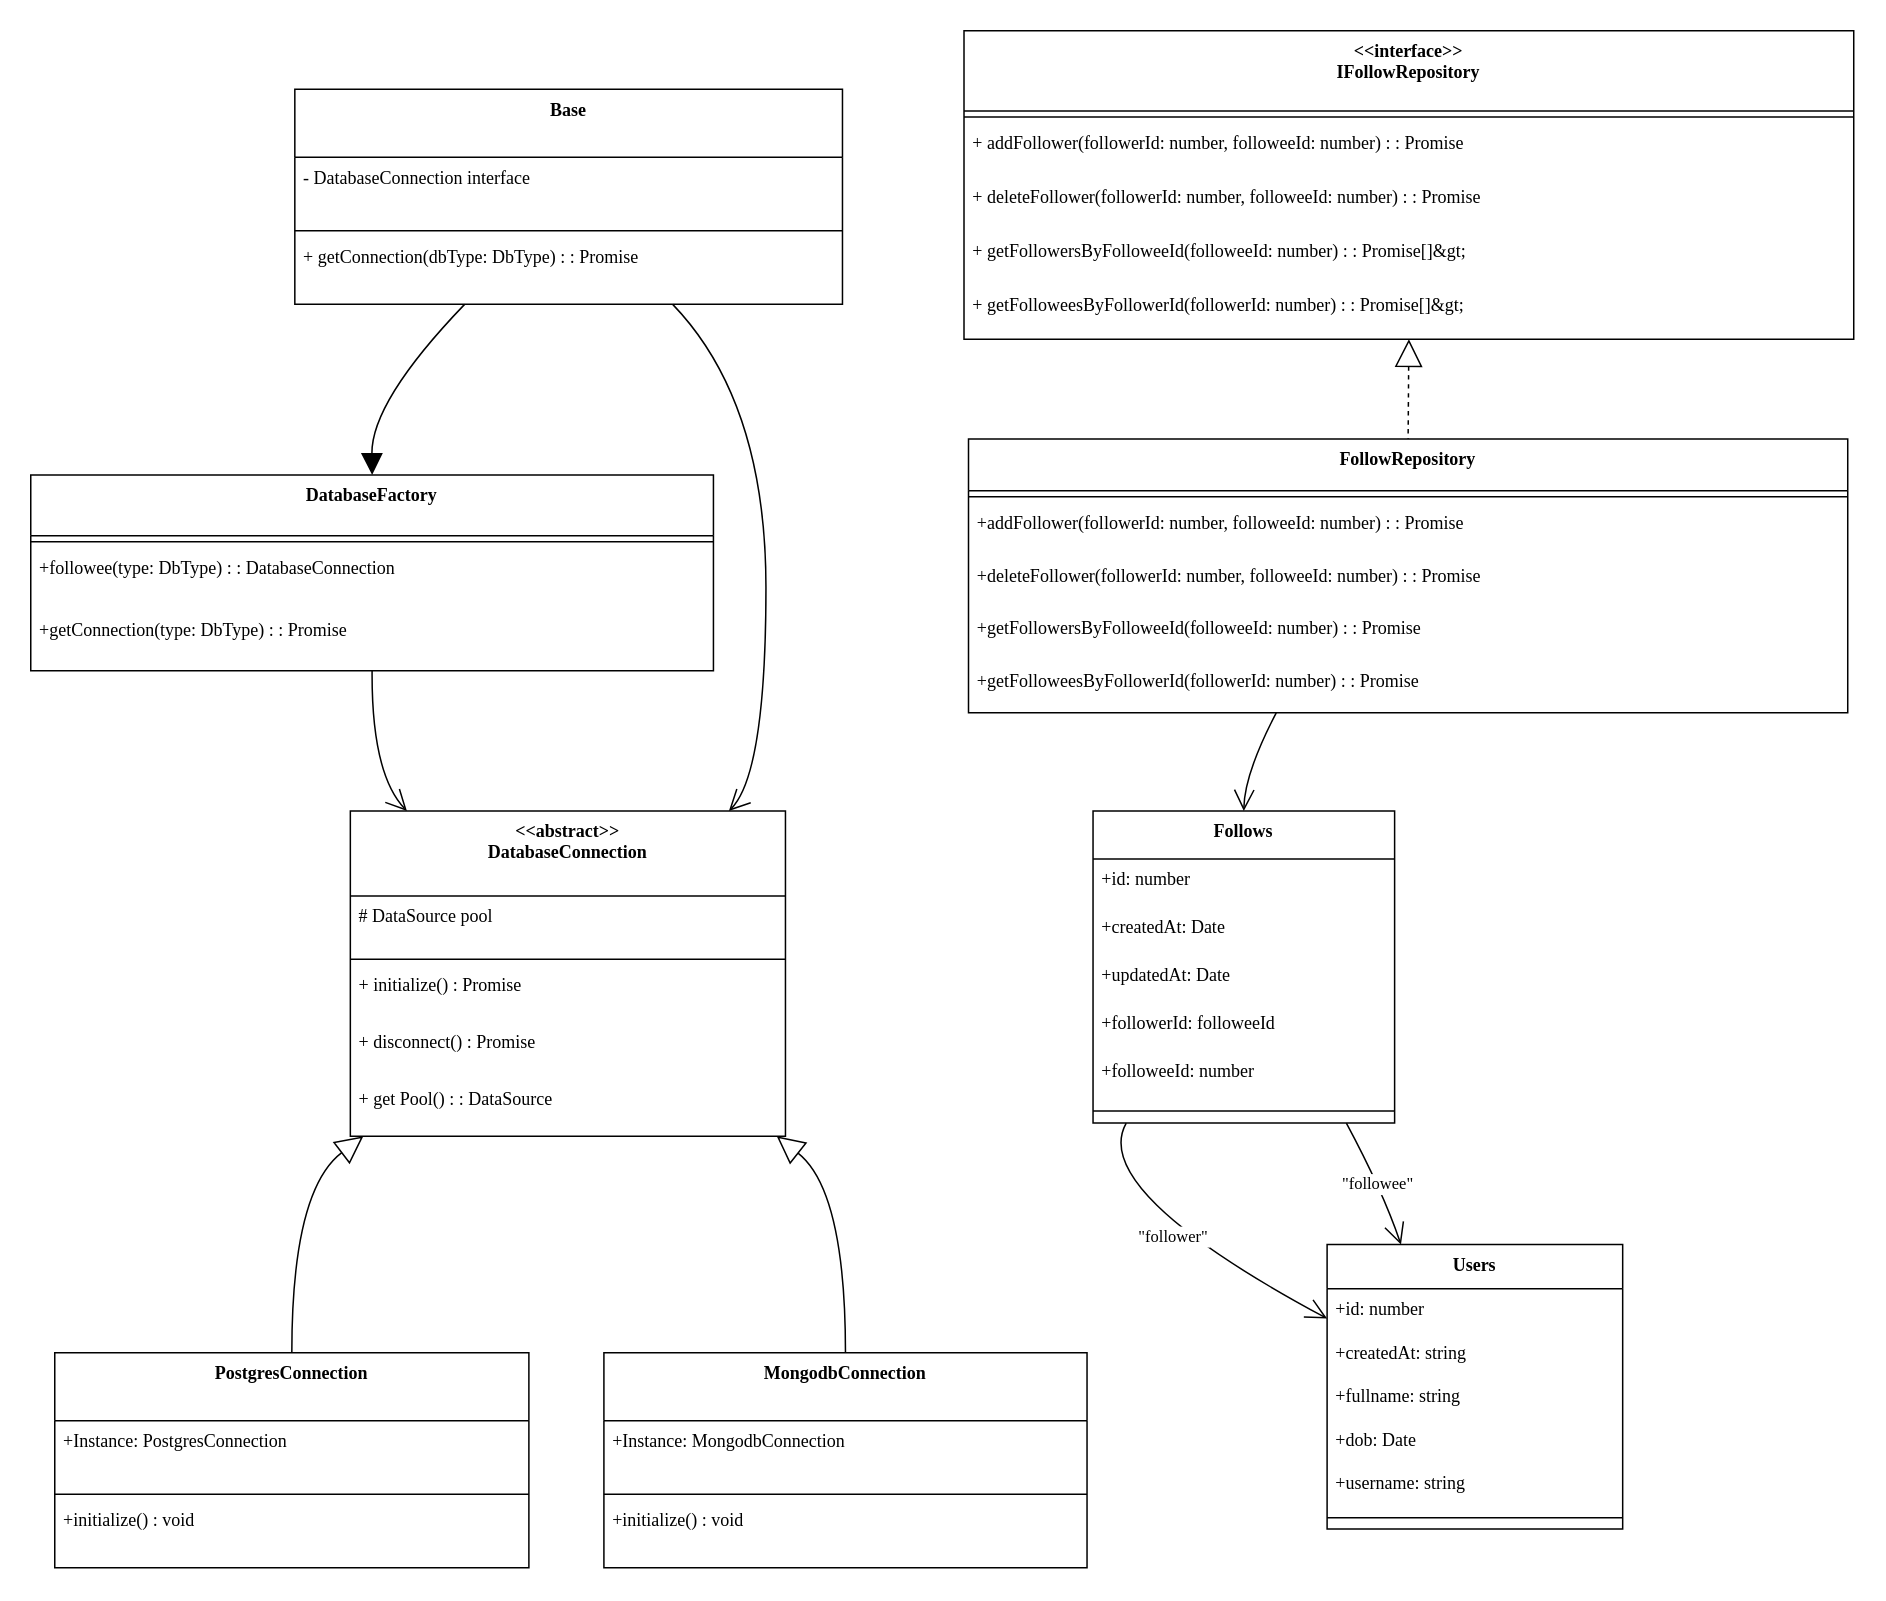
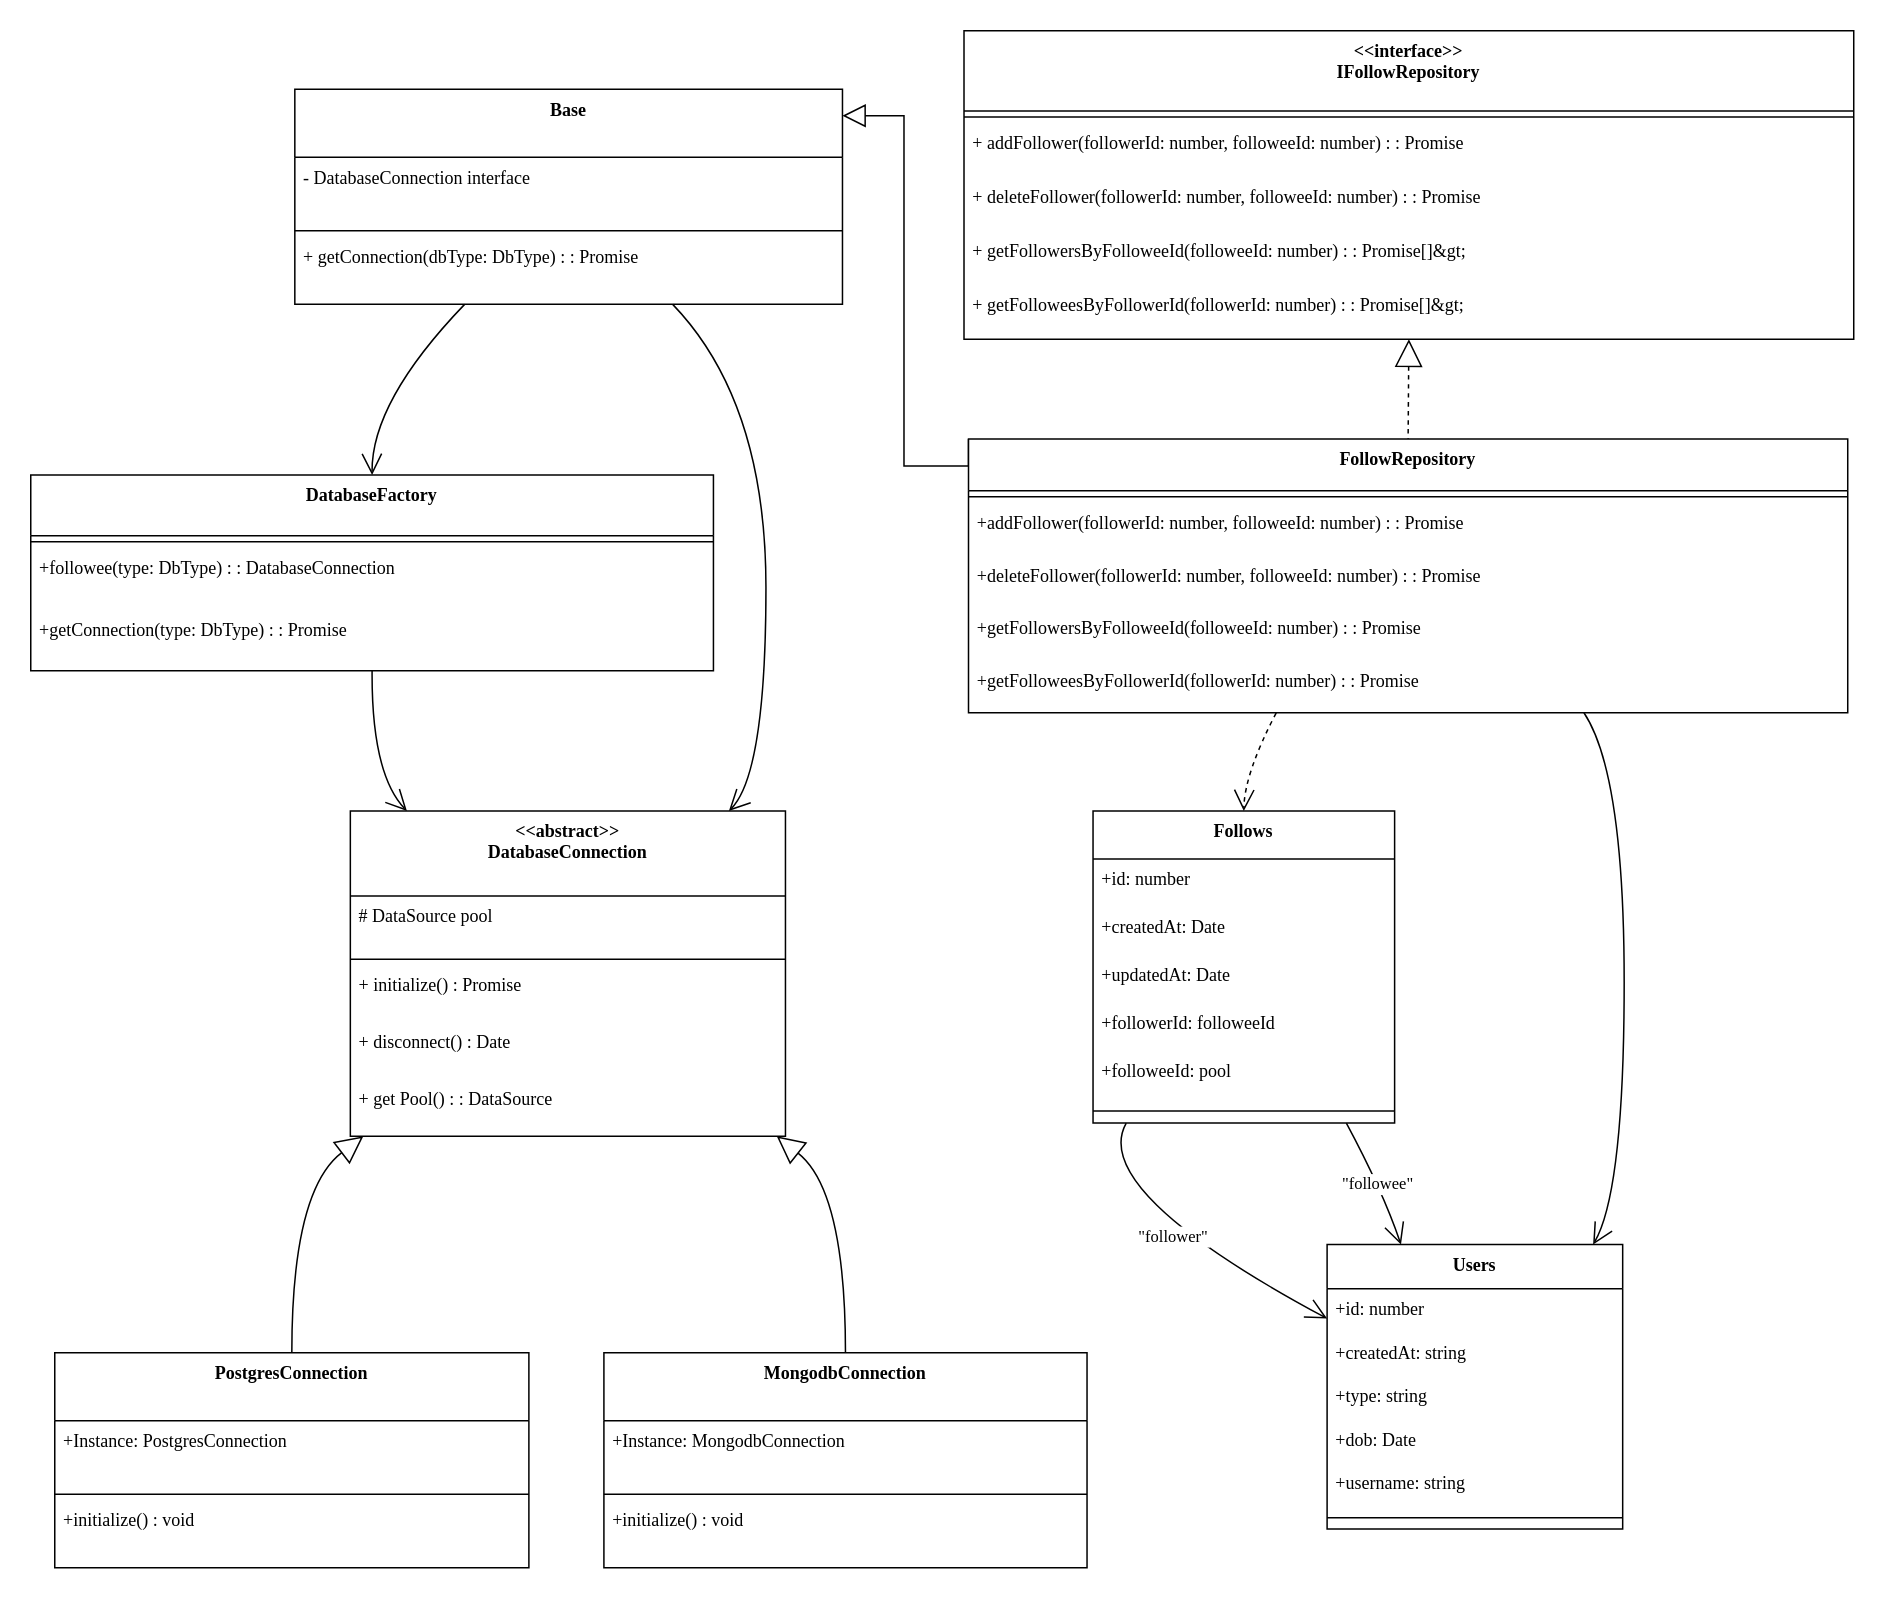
none -> (904, 306)
(395, 390) -> (392, 399)
(1255, 759) -> (1255, 759)
none -> (1624, 977)
(465, 1042) -> (453, 1042)
(1187, 1071) -> (1175, 1071)
(1409, 1396) -> (1394, 1396)
